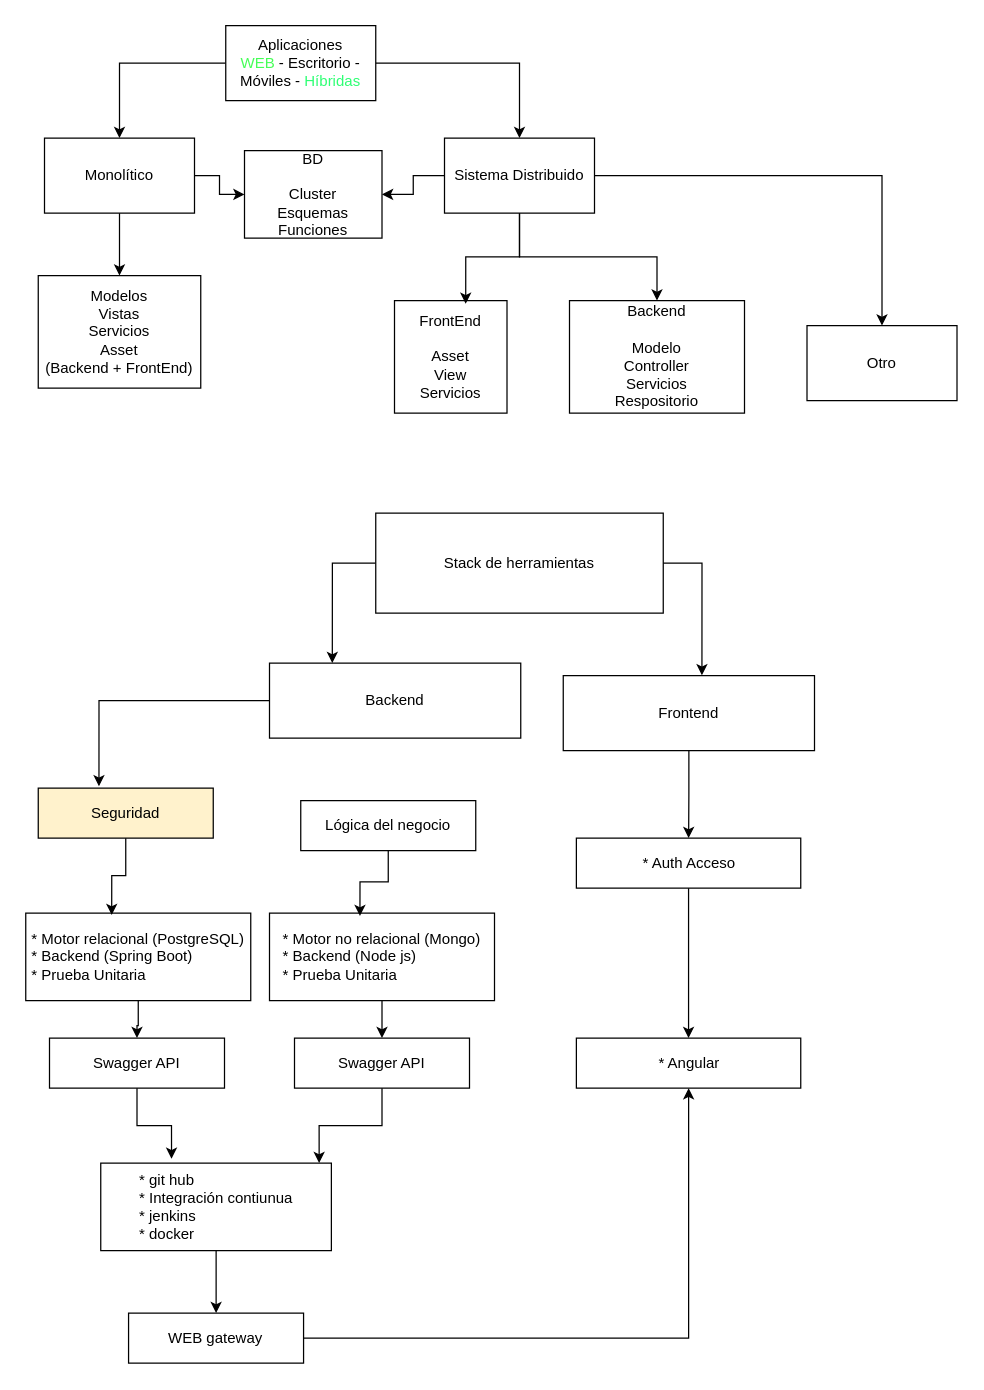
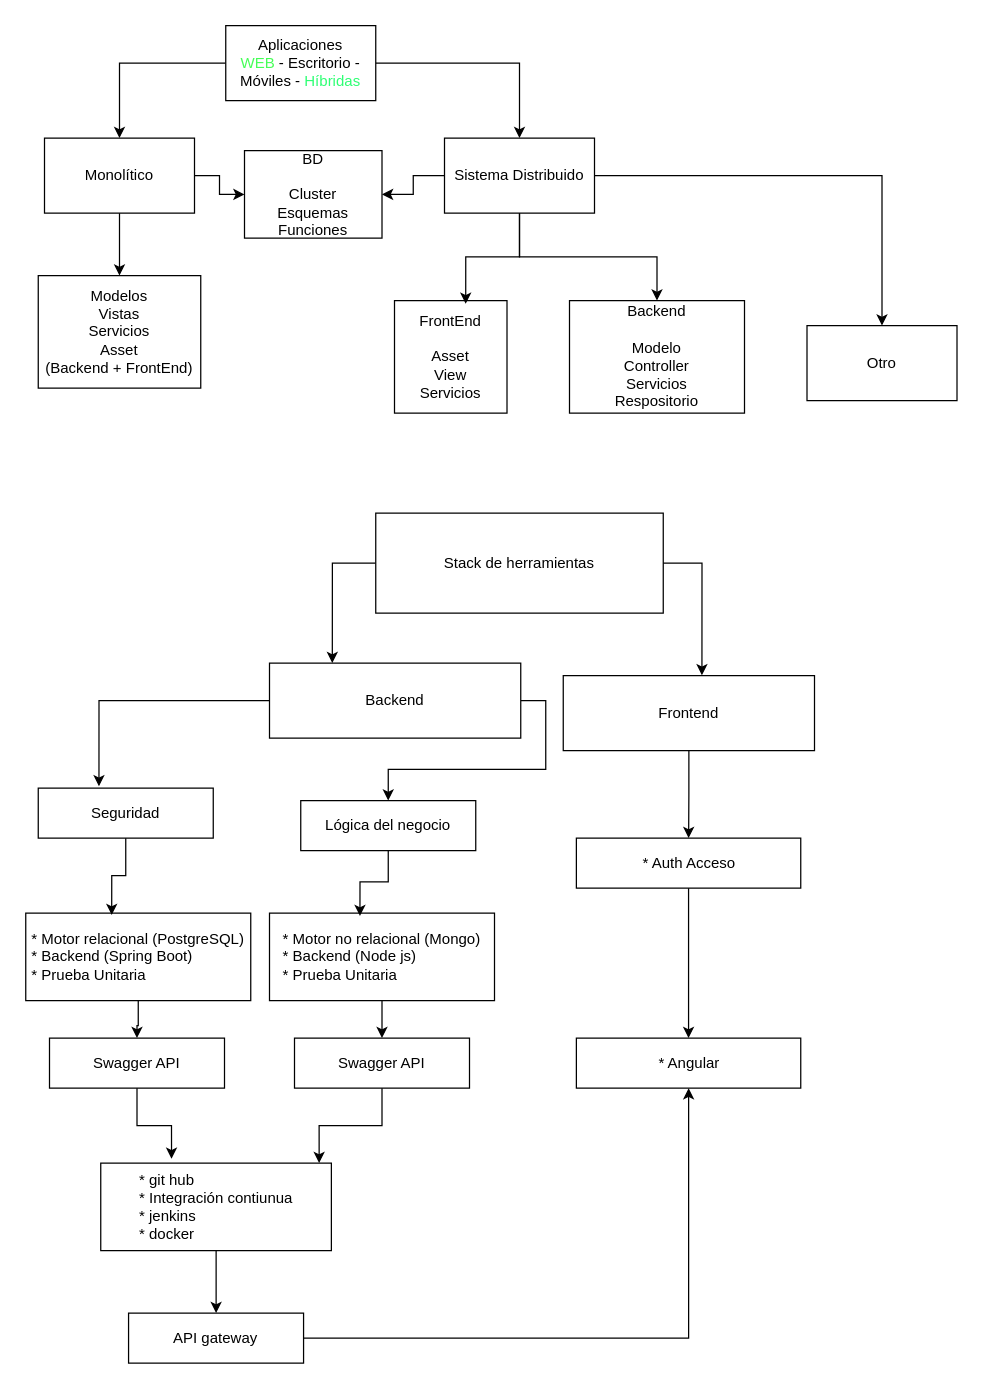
none -> (502, 769)
(126, 813) -> (126, 813)
(216, 1338) -> (216, 1338)
